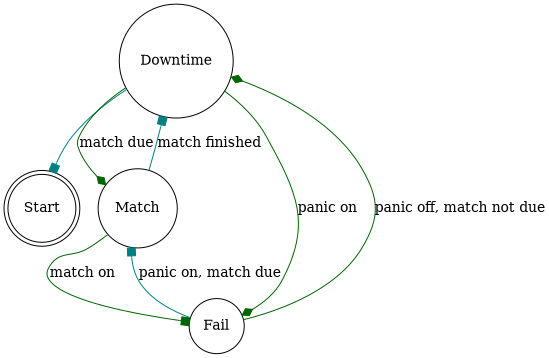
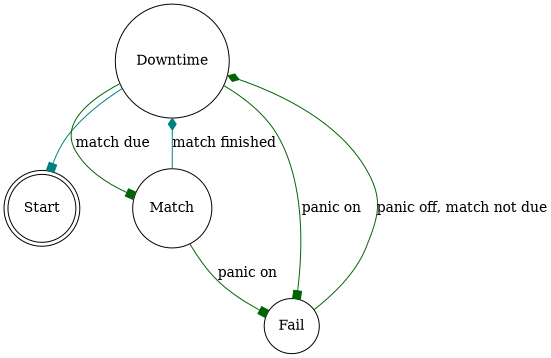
(78, 140) -> (72, 143)
(155, 148) -> (172, 149)
(294, 197) -> (293, 174)
(83, 273) -> (248, 273)
(152, 296) -> none
